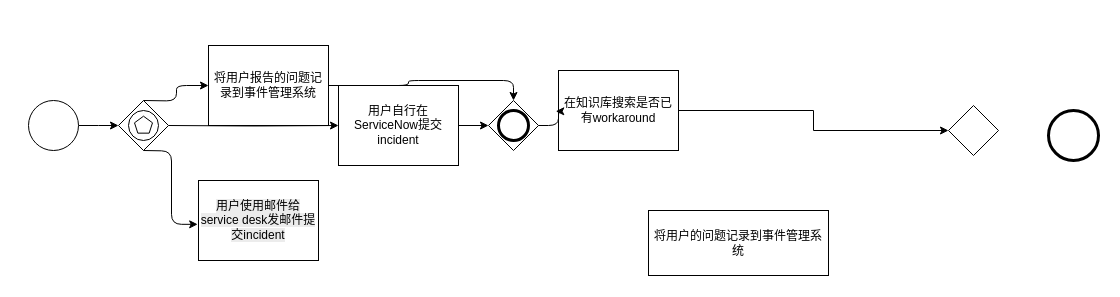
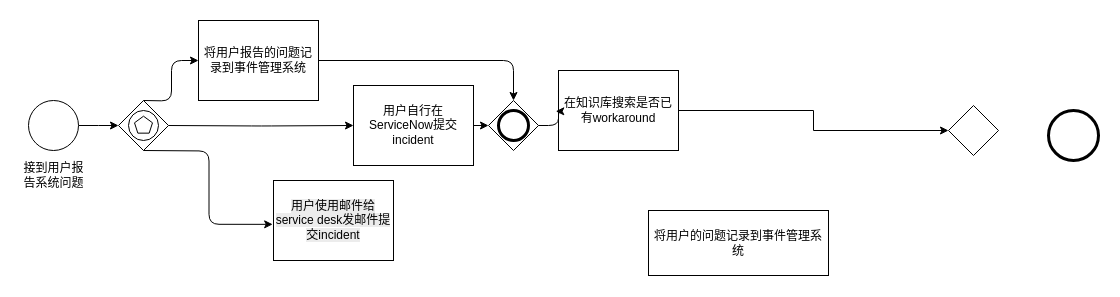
(269, 86) -> (259, 61)
(399, 126) -> (414, 126)
none -> (54, 176)
(259, 221) -> (334, 221)
